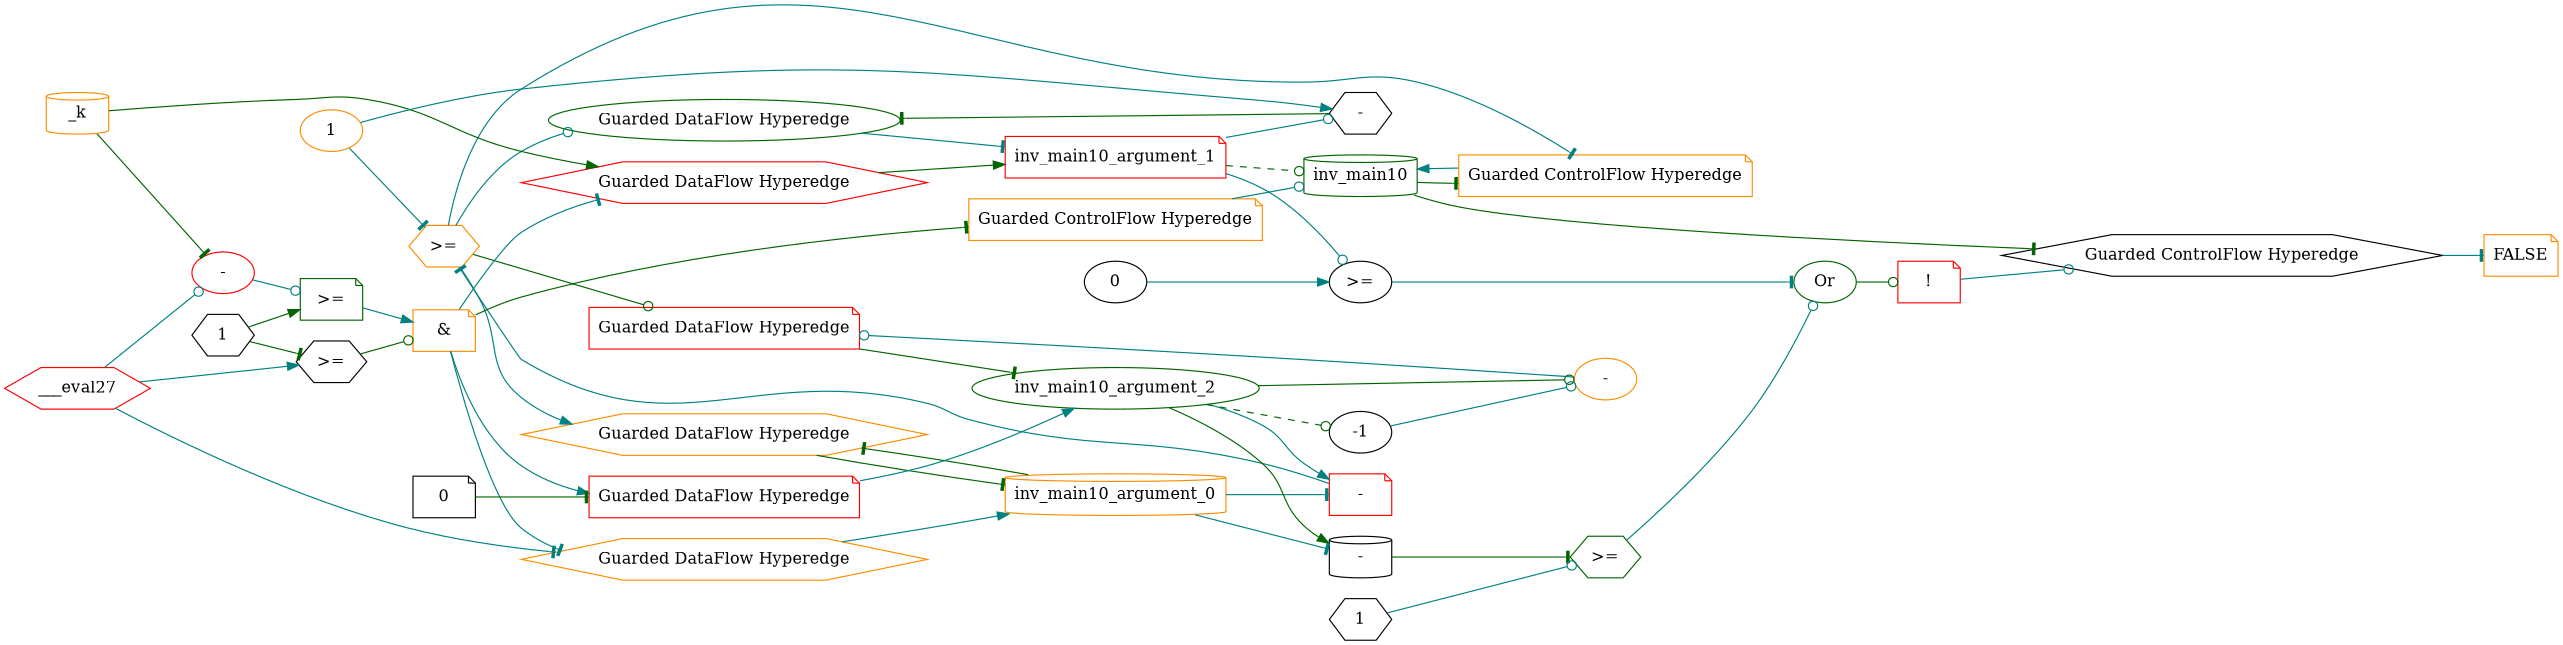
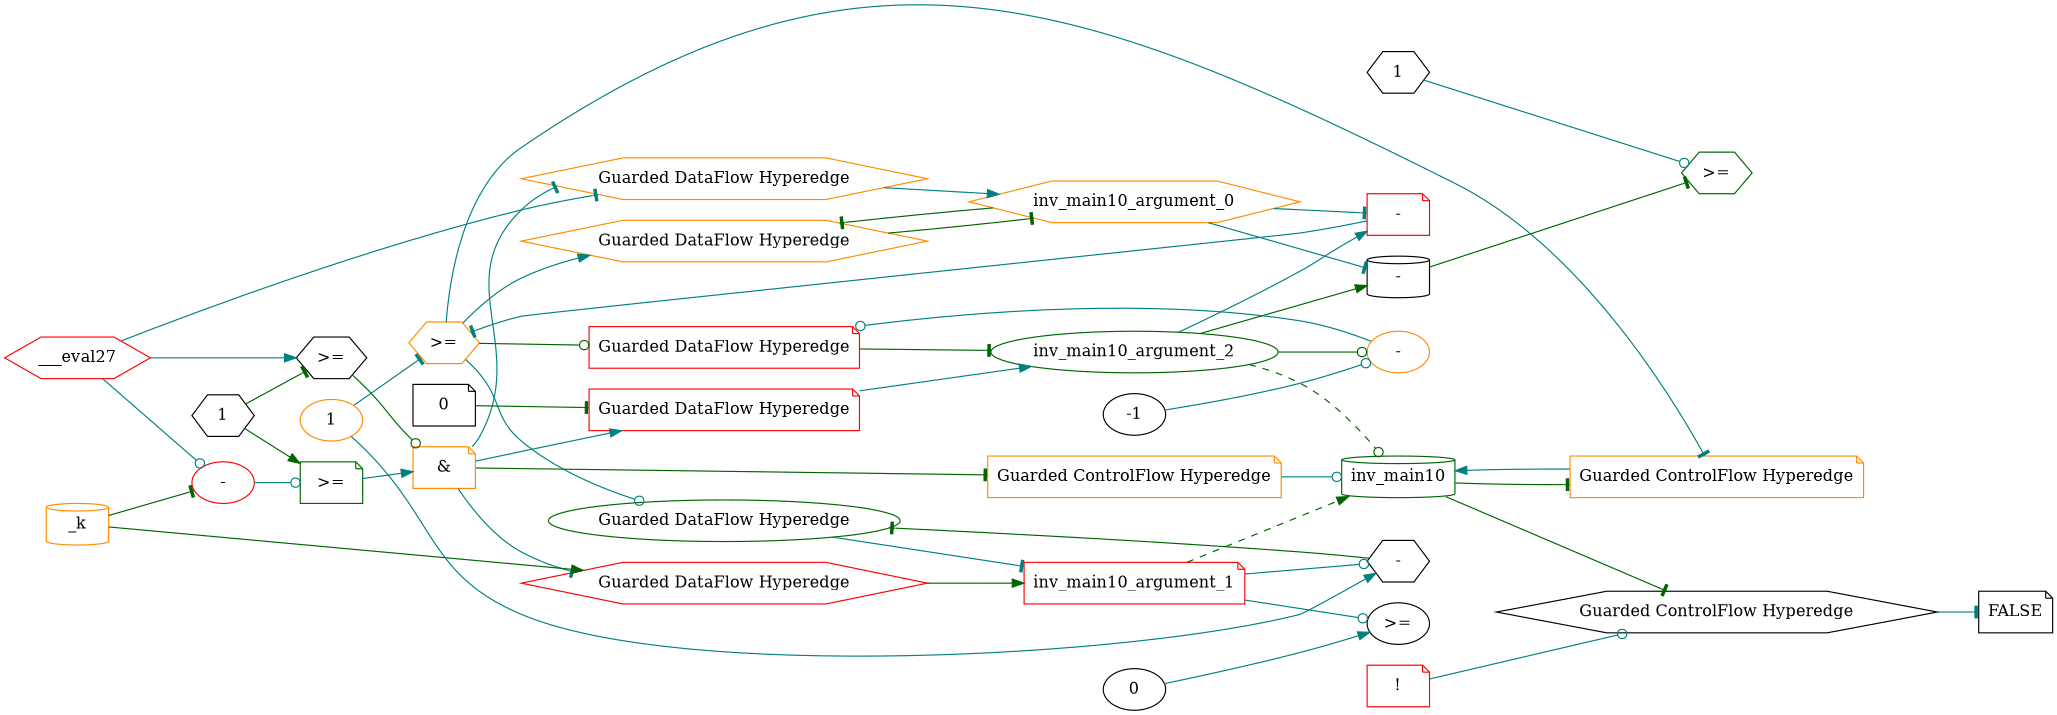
(1260, 168) -> (1262, 532)
(2521, 255) -> (2016, 612)
(1825, 282) -> none
(1264, 415) -> (1319, 395)
(1116, 495) -> (1134, 202)
